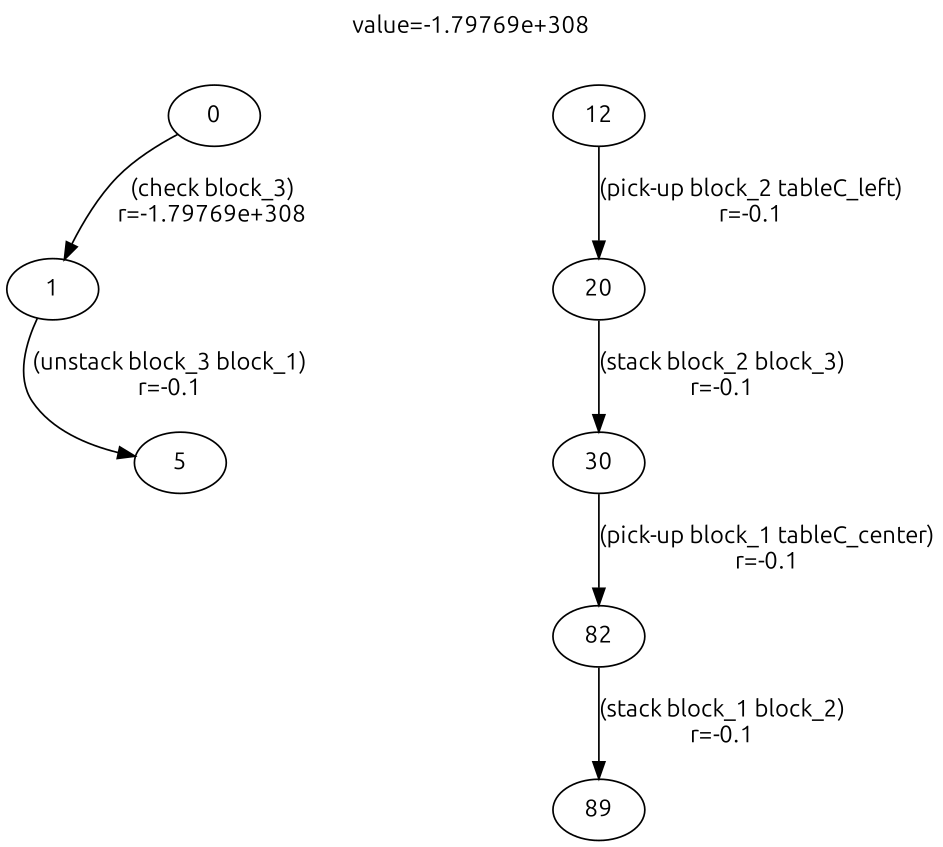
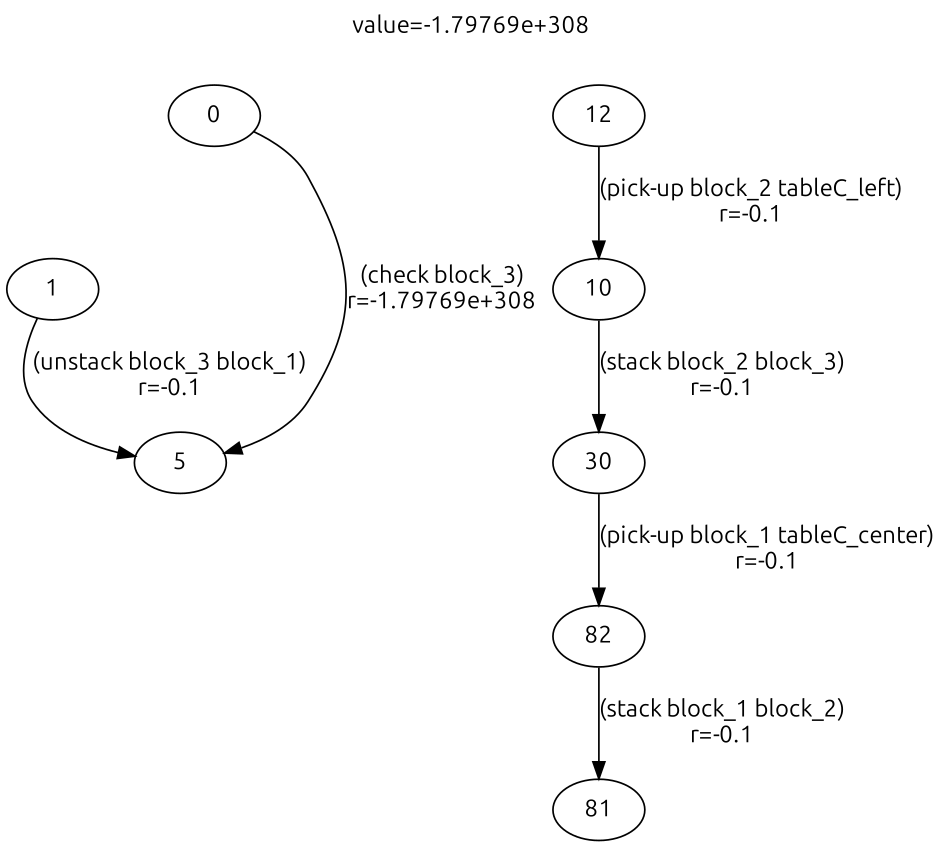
(115, 180) -> (346, 295)
(599, 289) -> (599, 289)
(599, 810) -> (599, 810)
